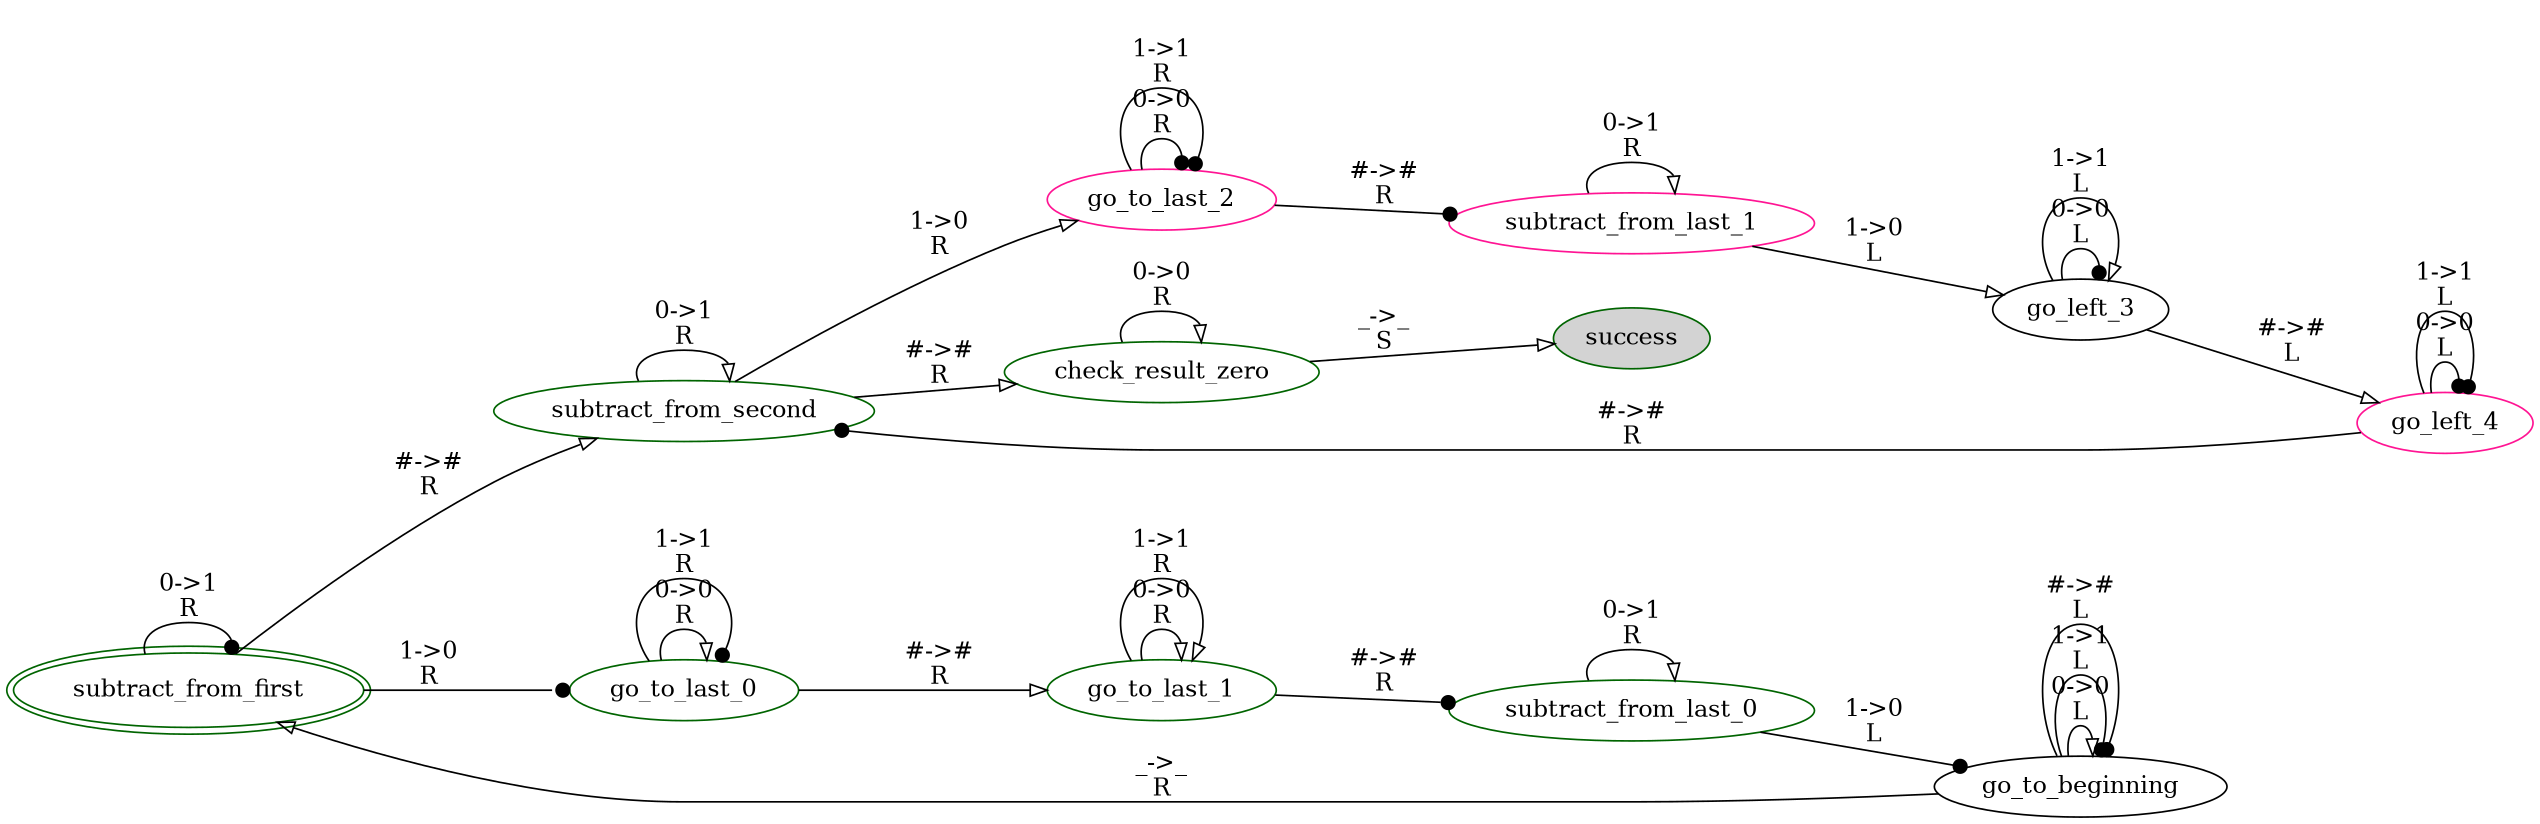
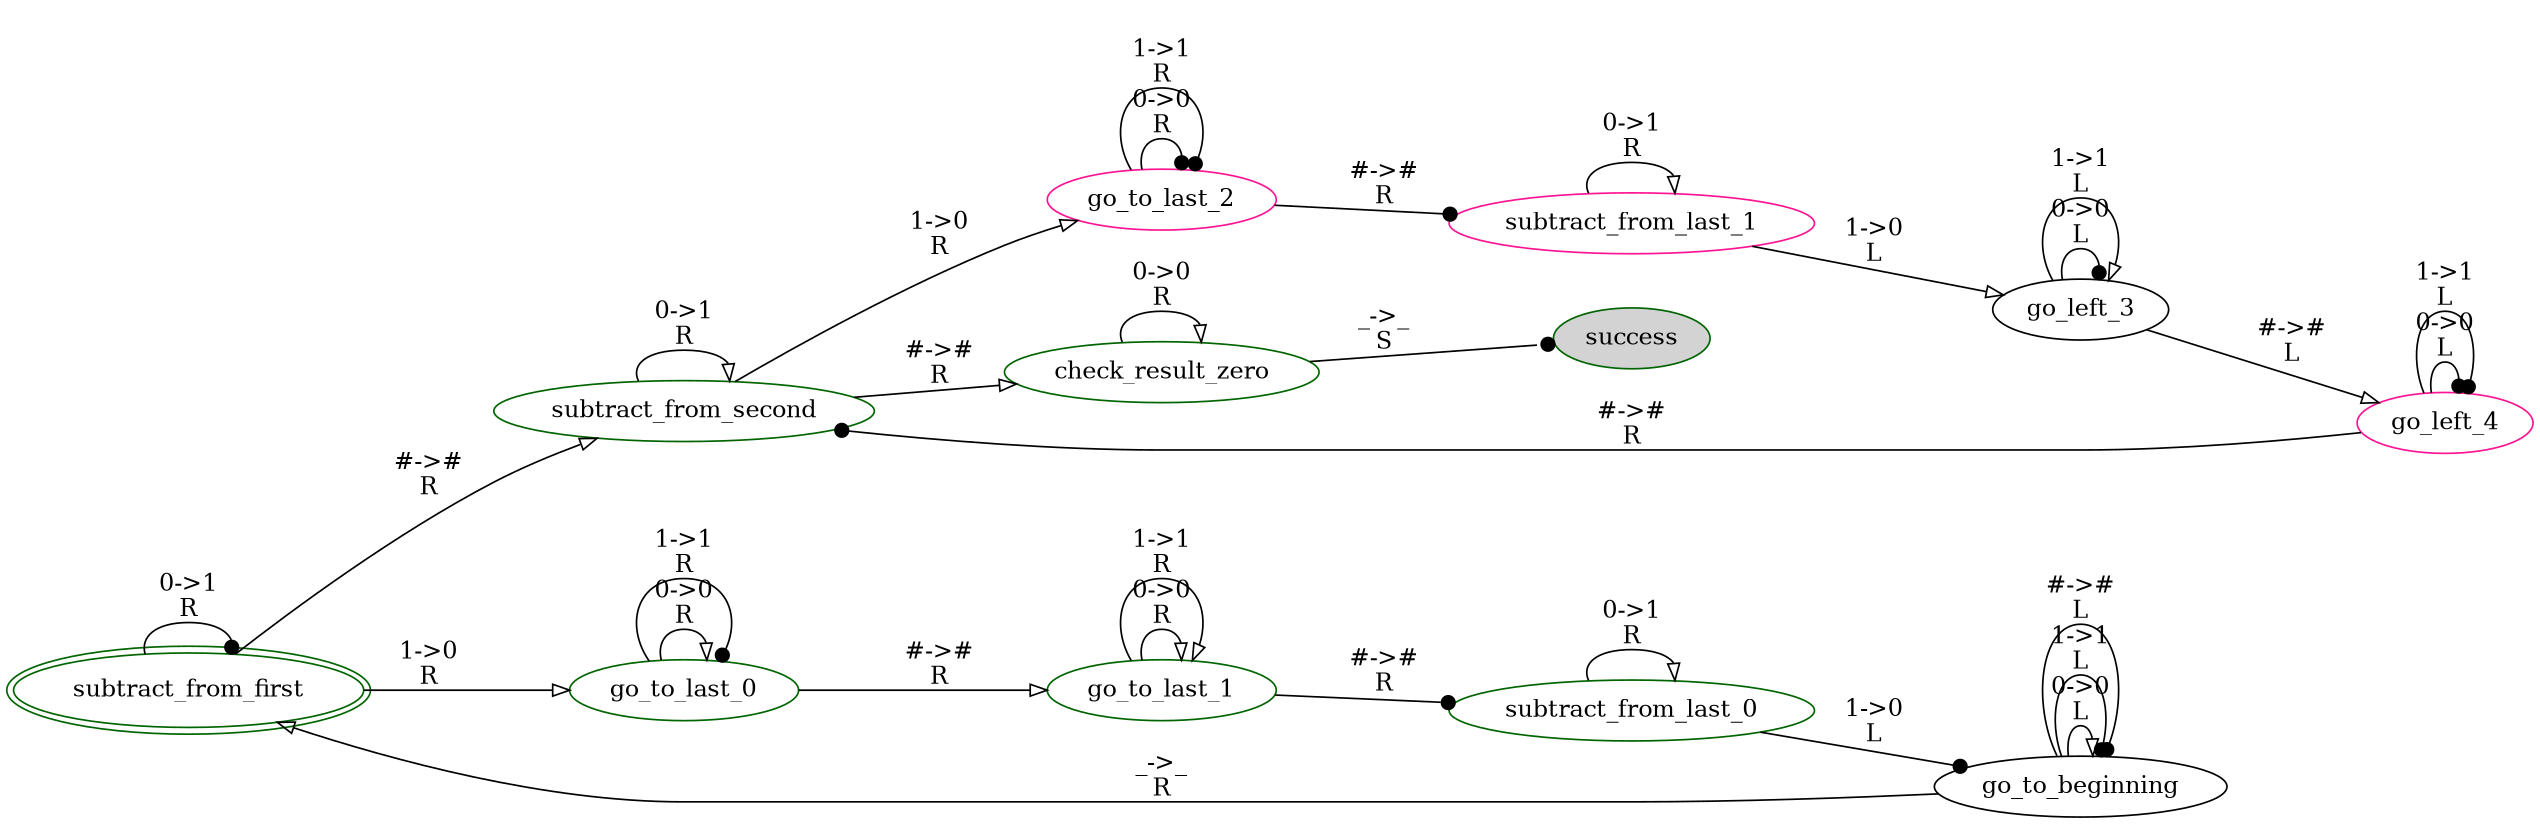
(1423, 353) -> (1423, 353)
(458, 690) -> (458, 690)
